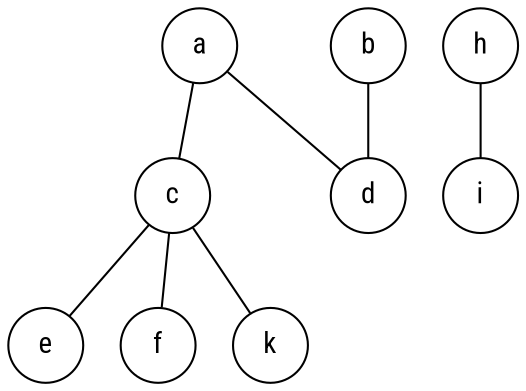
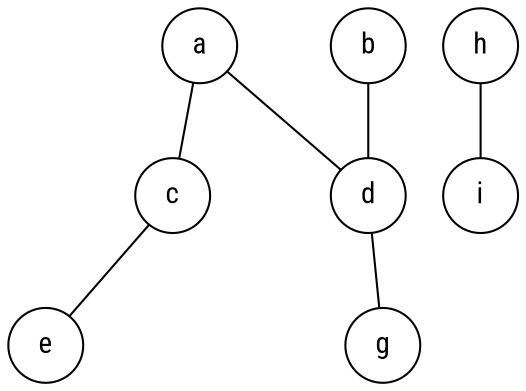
(158, 345) -> none
(270, 345) -> none
none -> (383, 345)
